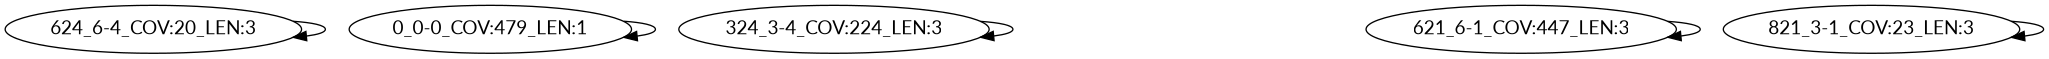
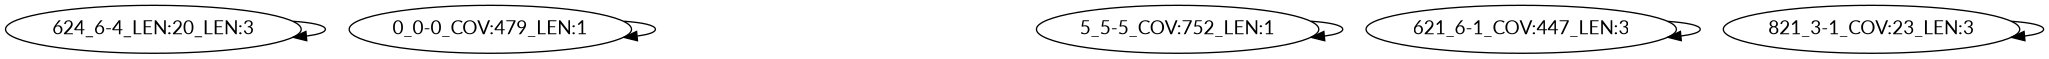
(153, 29) -> (153, 29)
(834, 29) -> none
none -> (1178, 29)
